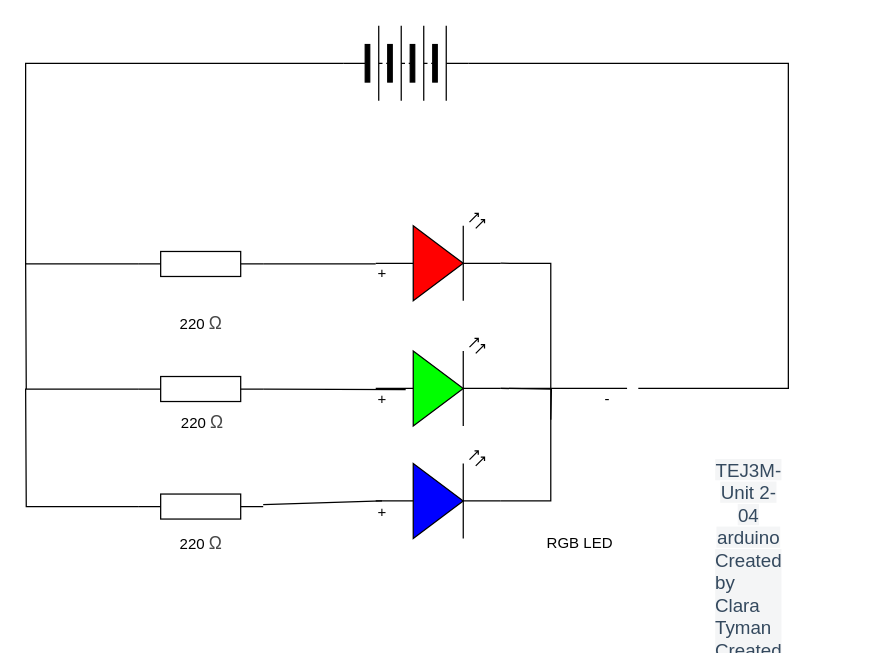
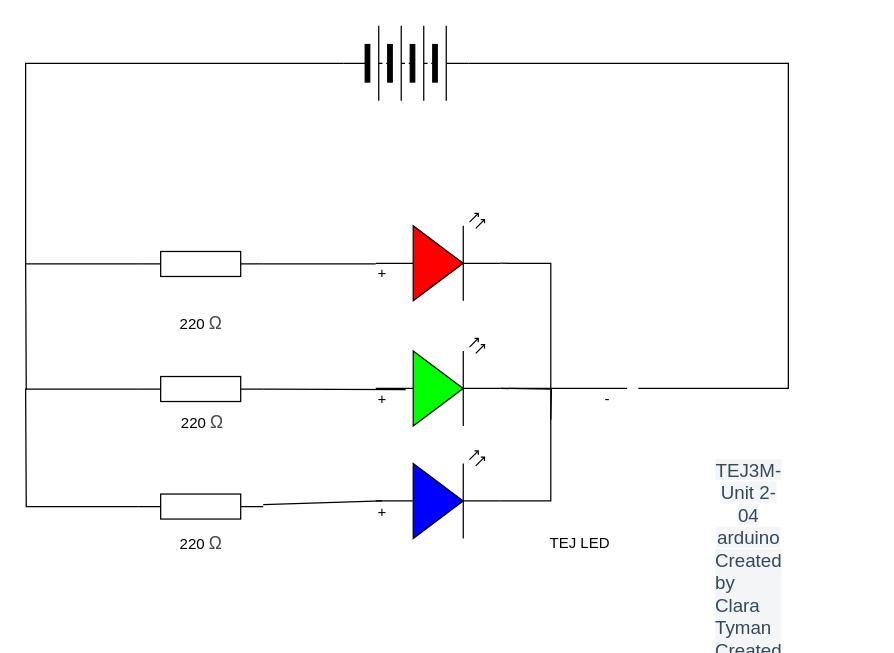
(580, 543) -> (580, 543)
